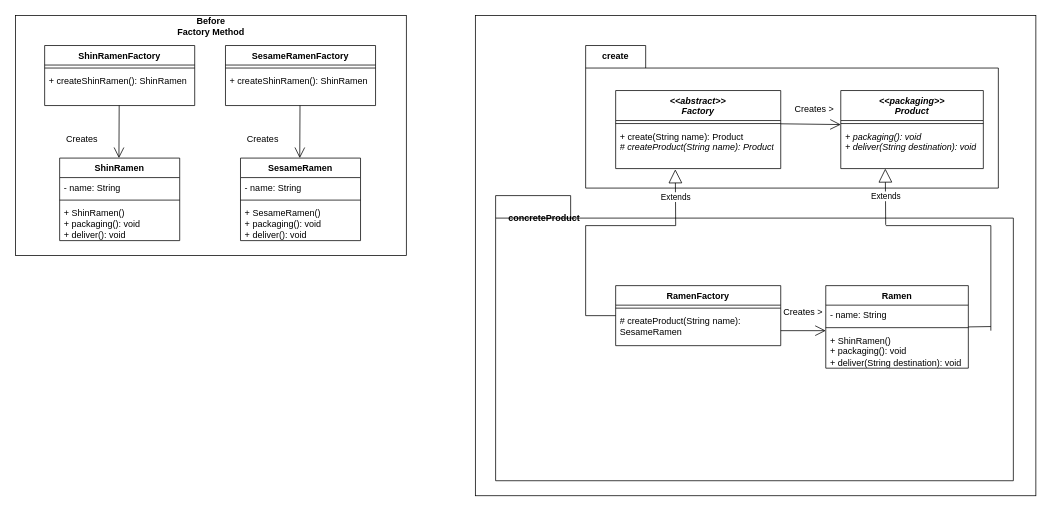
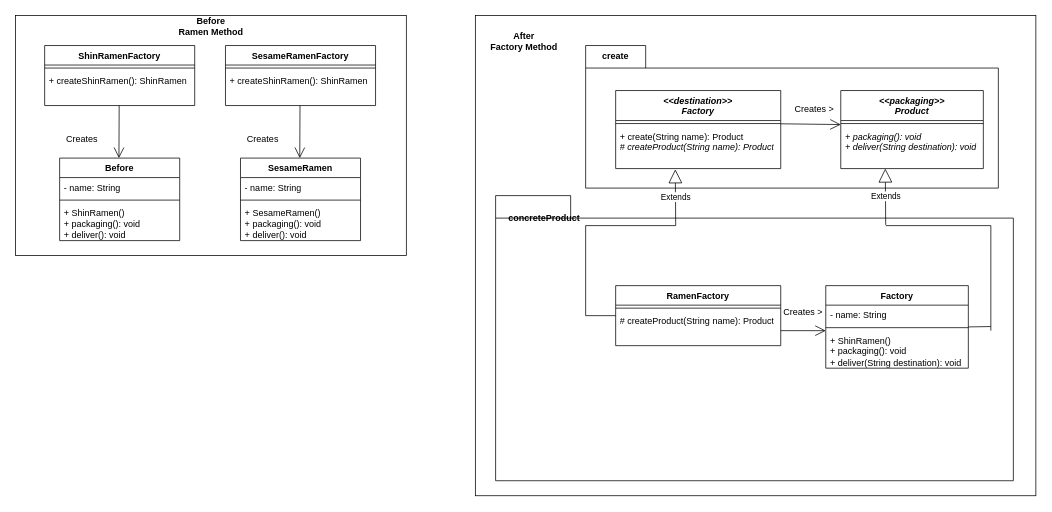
(211, 27) -> (211, 27)
none -> (524, 42)
(698, 106) -> (698, 106)
(120, 169) -> (120, 169)
(897, 296) -> (897, 296)
(699, 327) -> (699, 327)
